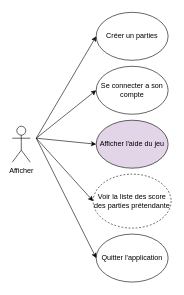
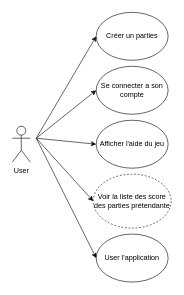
(132, 144) -> (132, 144)
(22, 171) -> (22, 171)
(132, 258) -> (132, 258)
